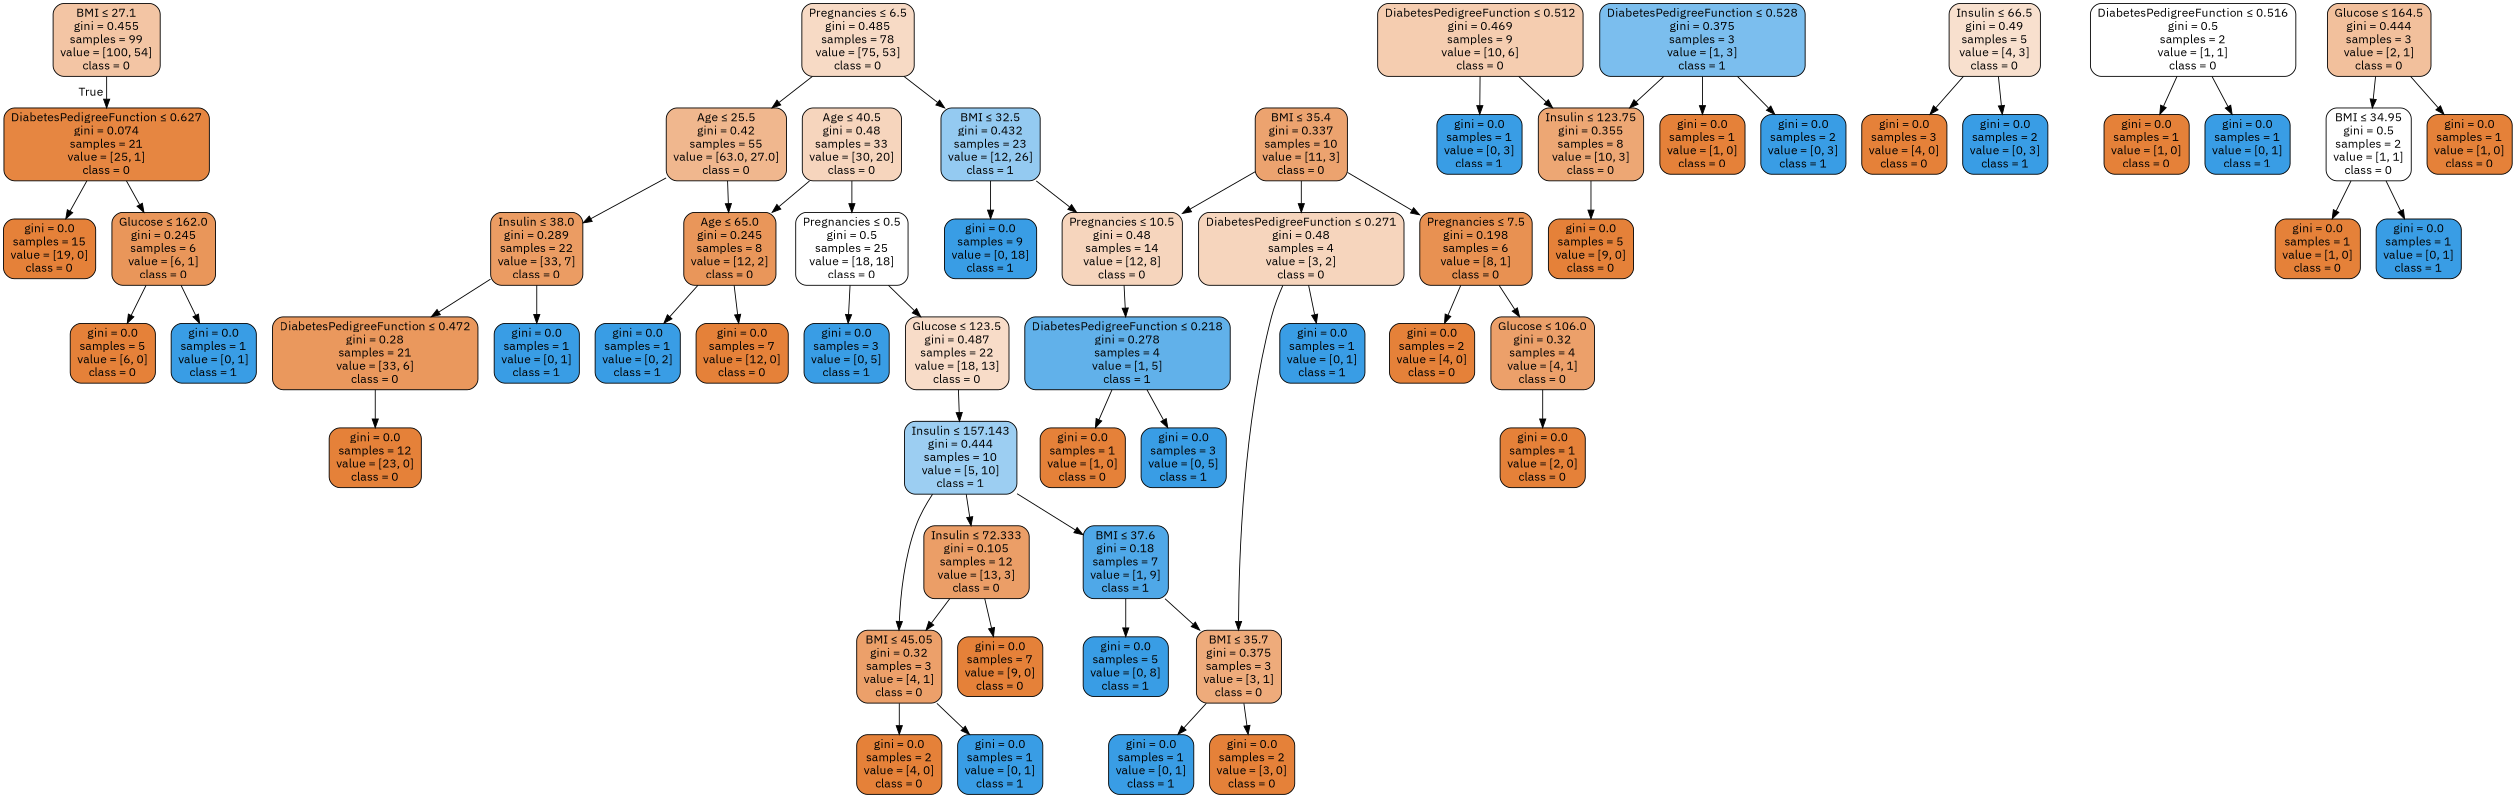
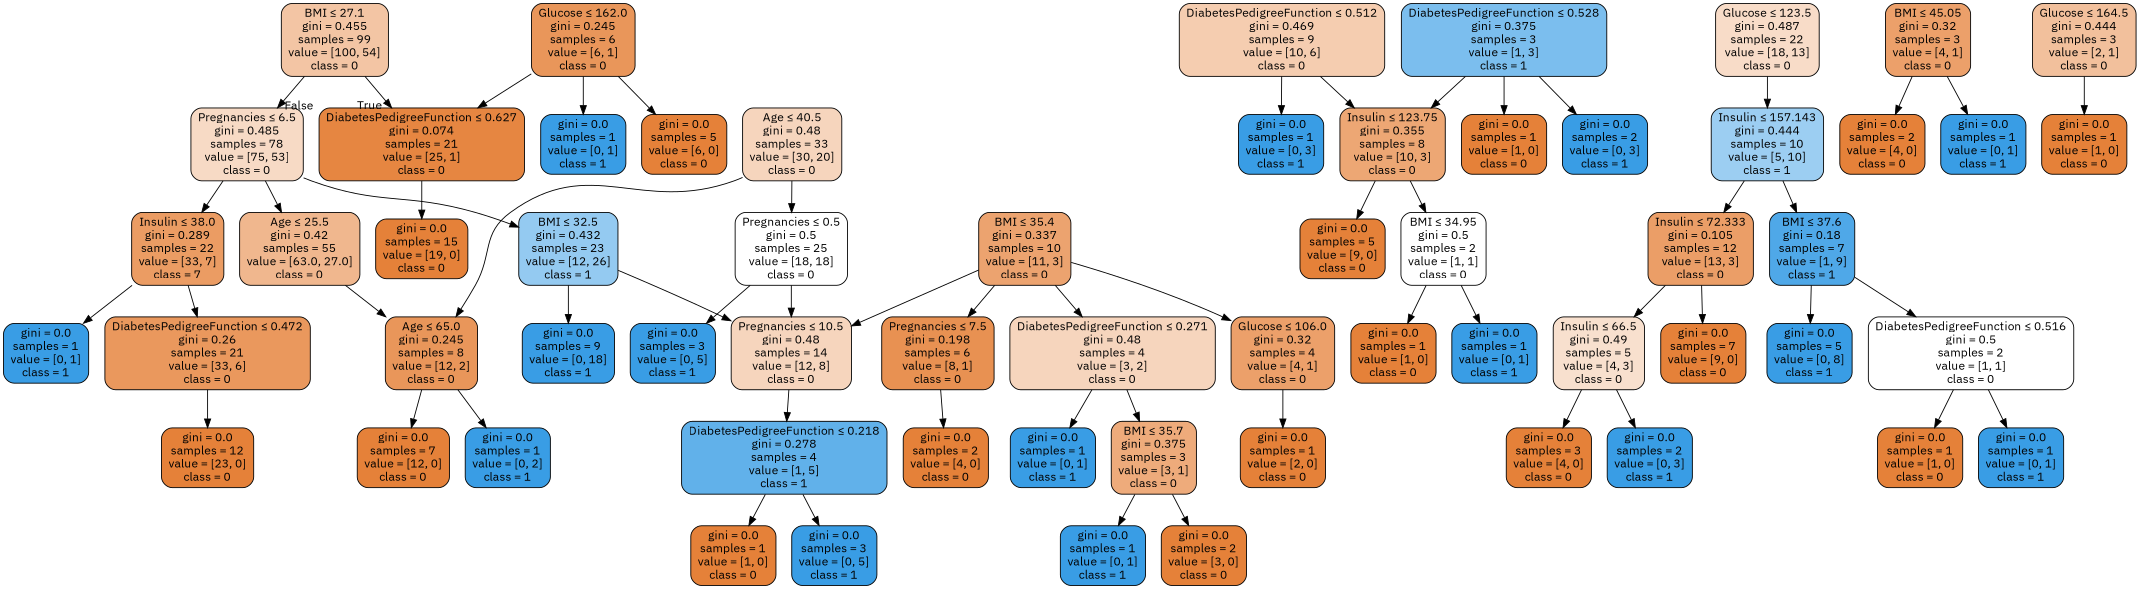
(2374, 88) -> (1416, 193)
none -> (294, 89)
(133, 193) -> (508, 89)
(628, 198) -> (215, 193)
(537, 275) -> (178, 275)
(1507, 297) -> (1148, 287)
(901, 298) -> (791, 297)
(375, 340) -> (208, 340)
(908, 555) -> none
(941, 611) -> (1653, 298)
(1179, 611) -> (1881, 295)
